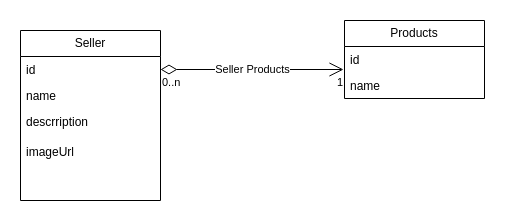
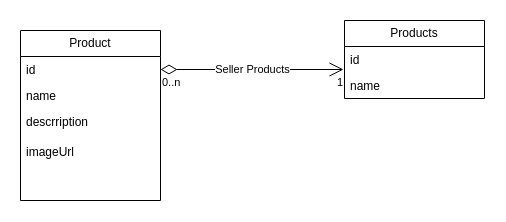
(91, 44) -> (91, 44)
